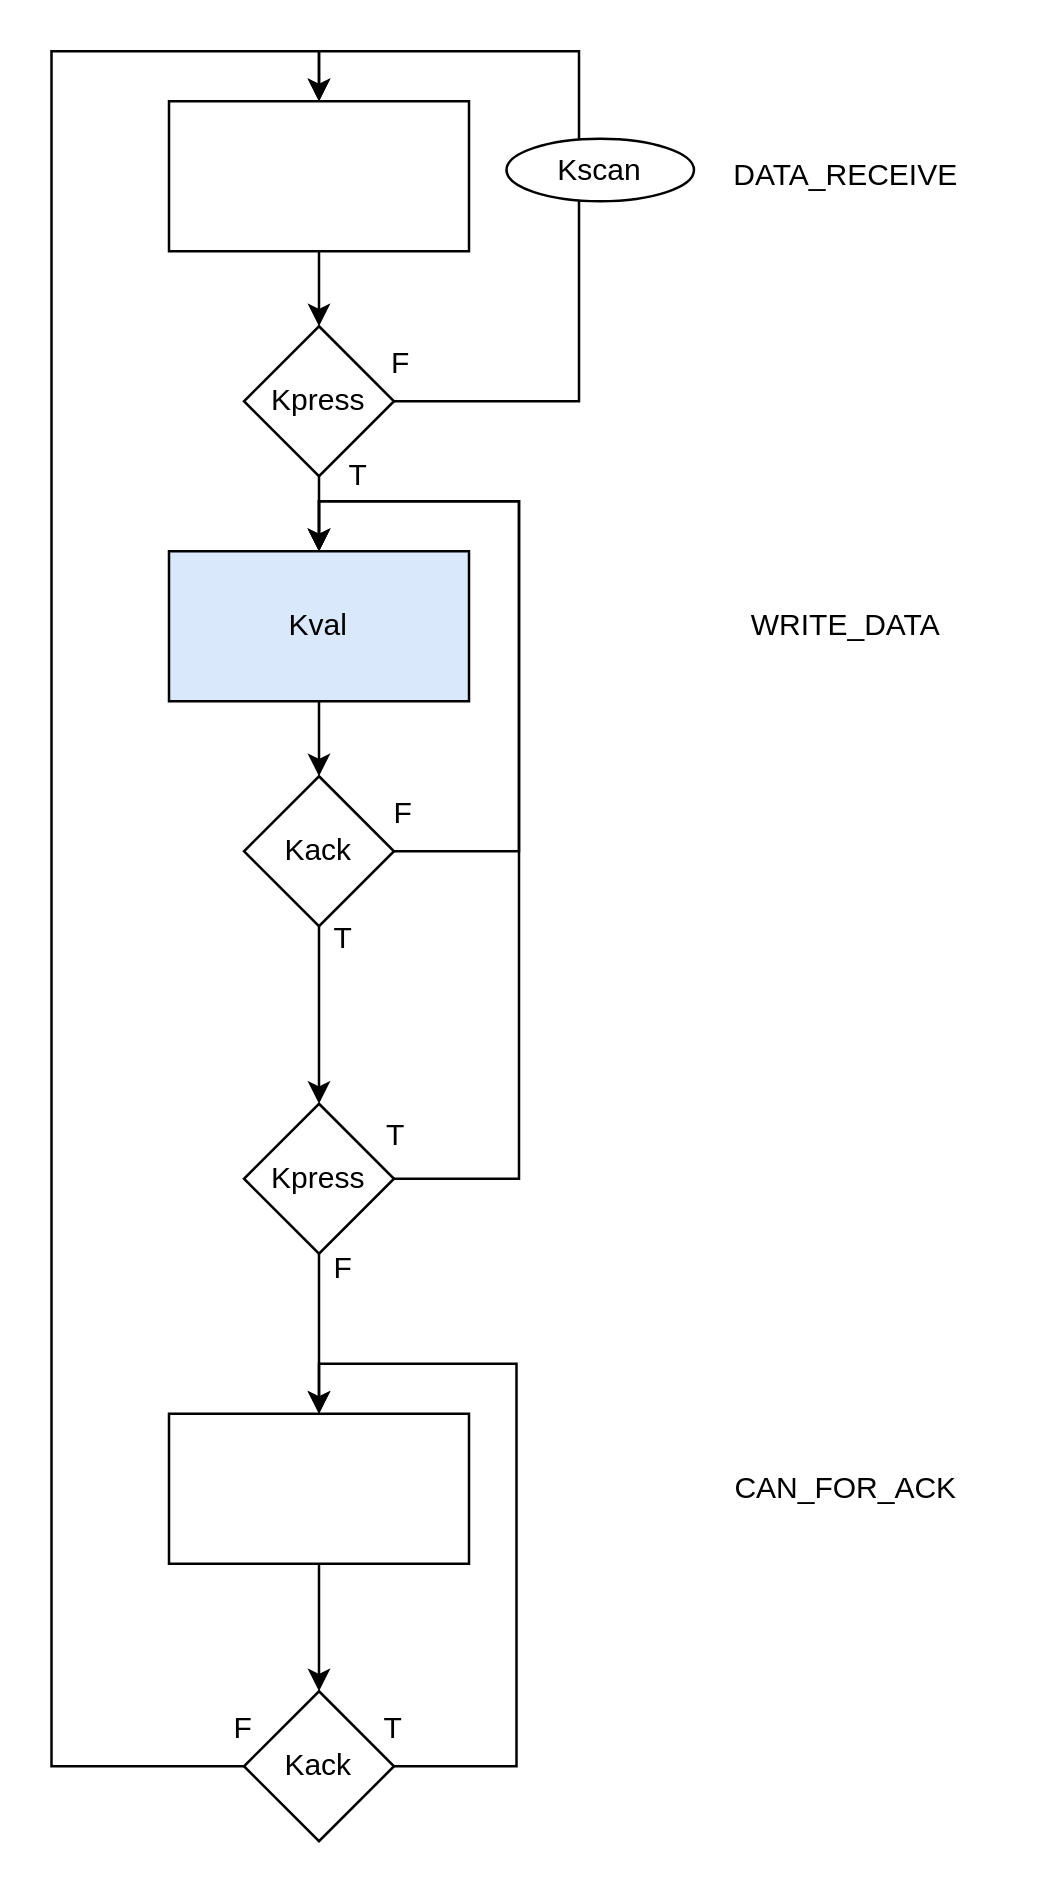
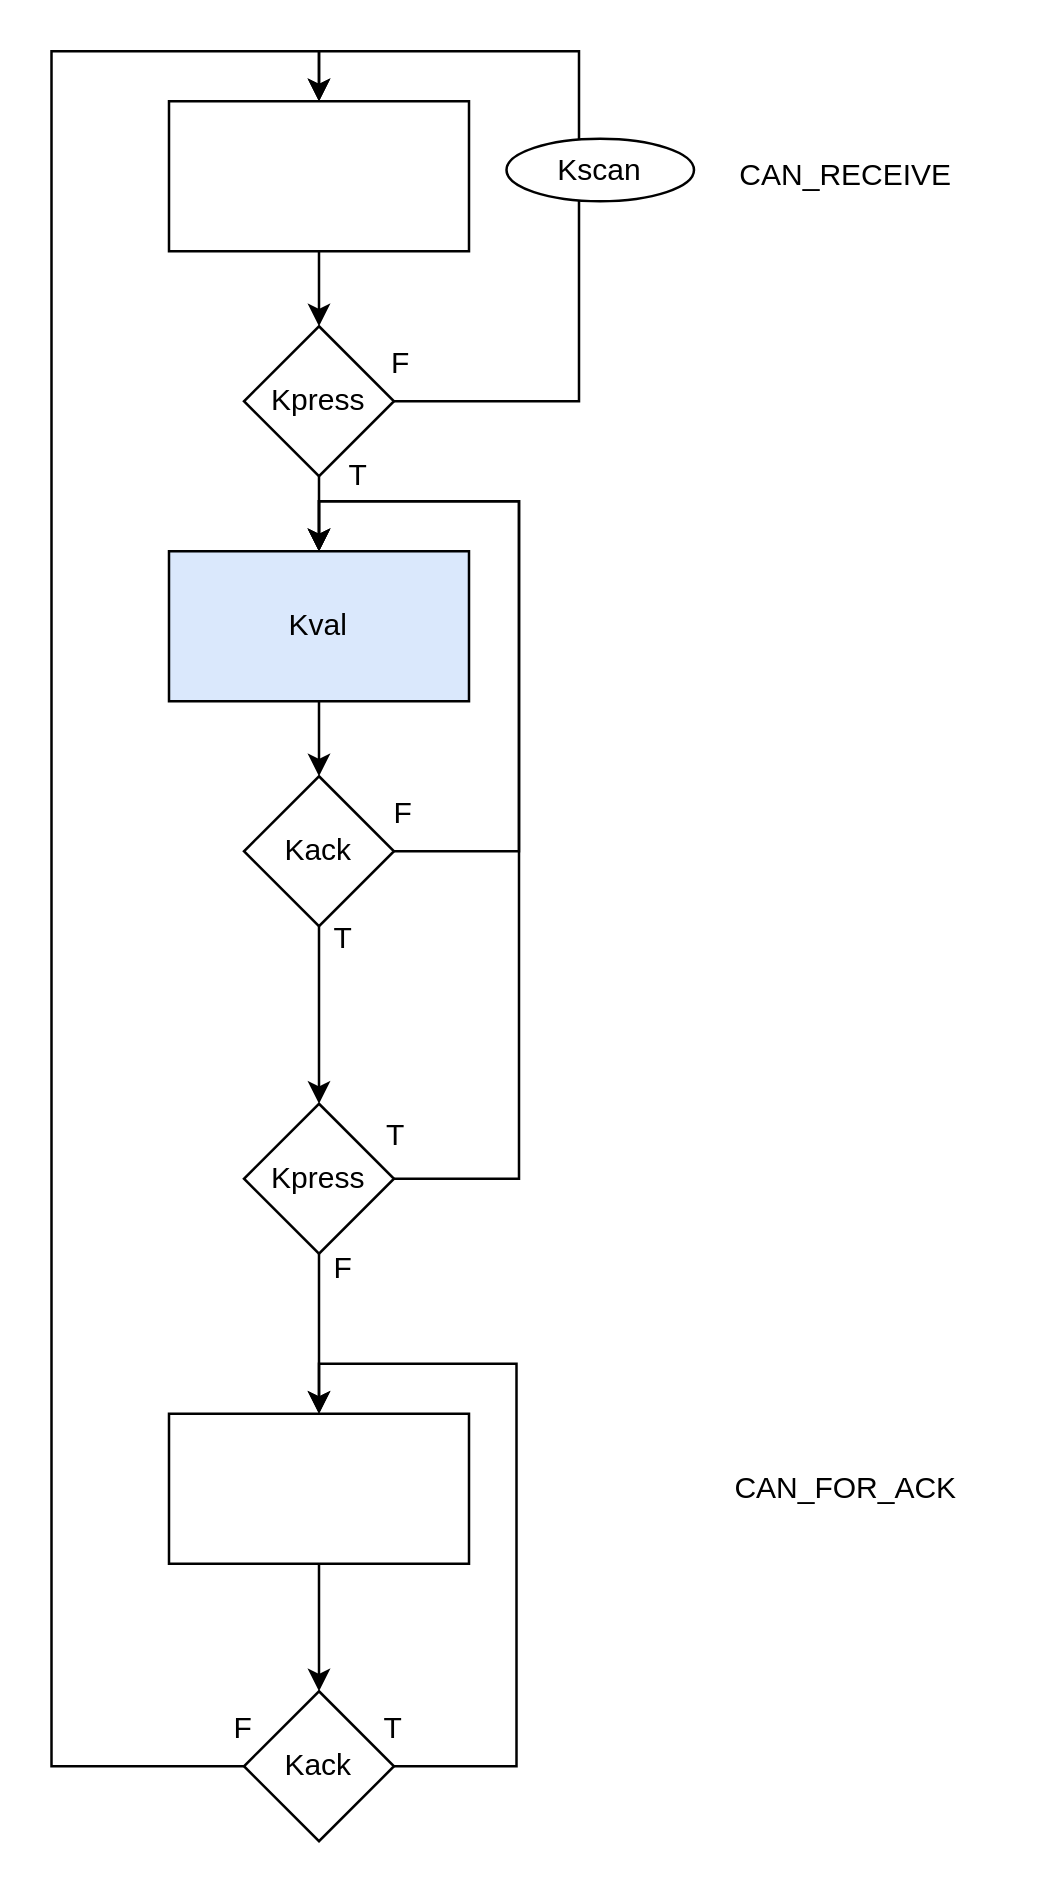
(846, 176) -> (846, 176)
(846, 626) -> none
